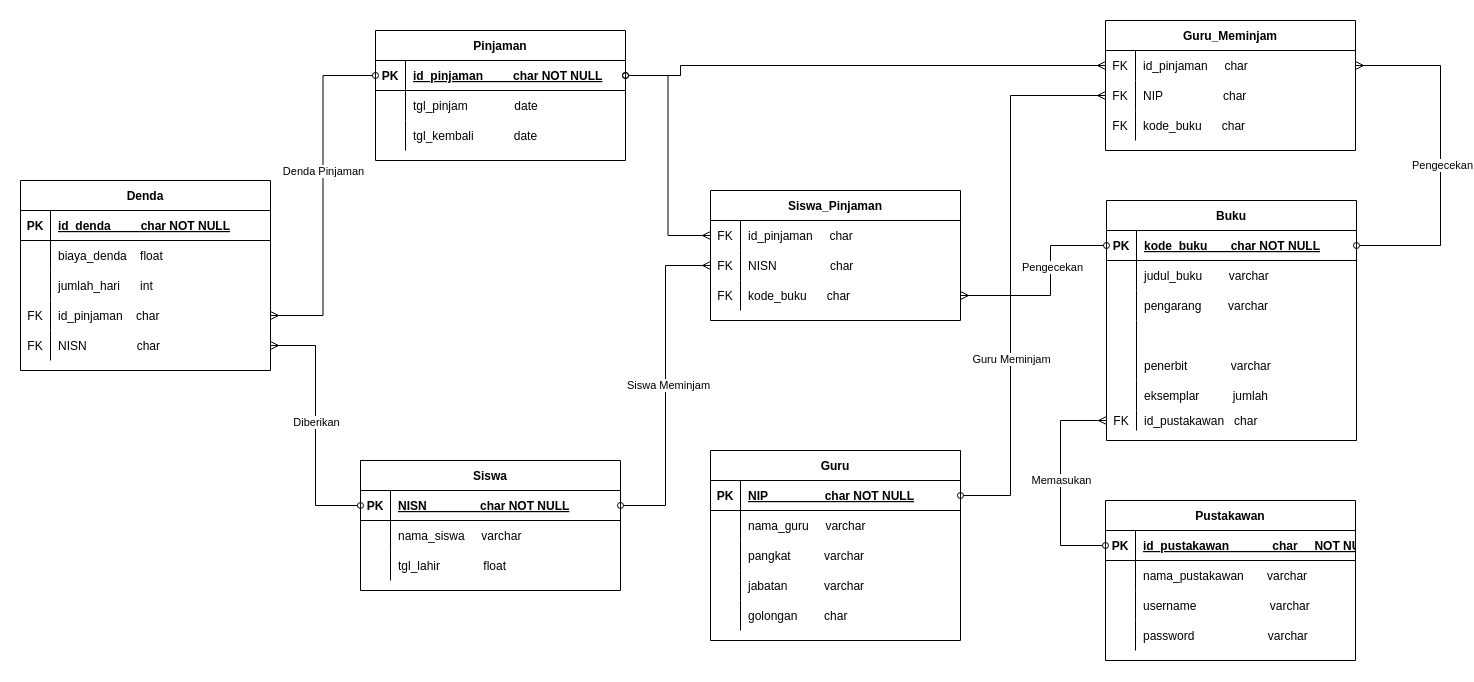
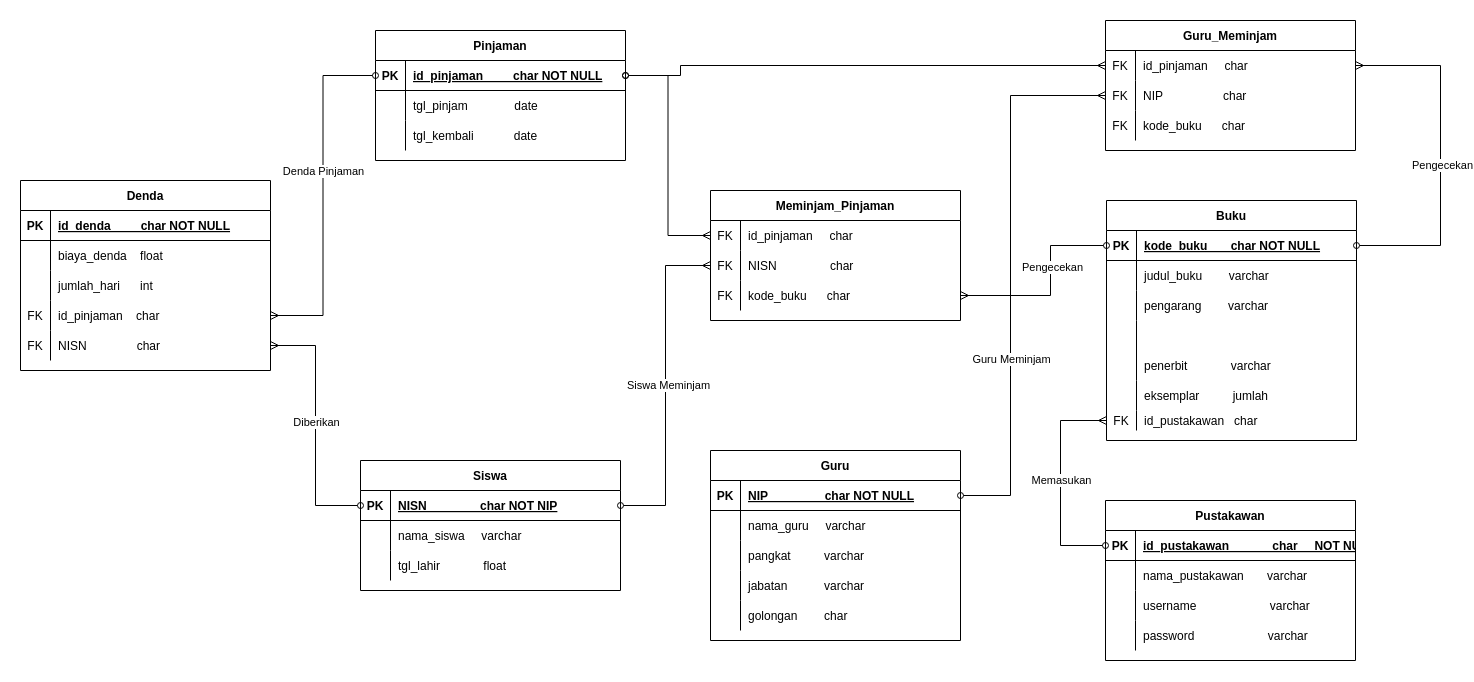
(835, 206) -> (835, 206)
(500, 506) -> (496, 506)
